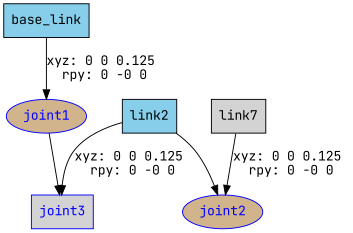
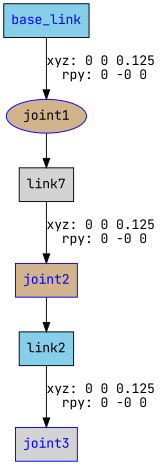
(46, 21) -> (46, 21)
(46, 116) -> (46, 116)
(199, 157) -> (46, 310)
(54, 159) -> (46, 146)
(223, 212) -> (46, 280)
